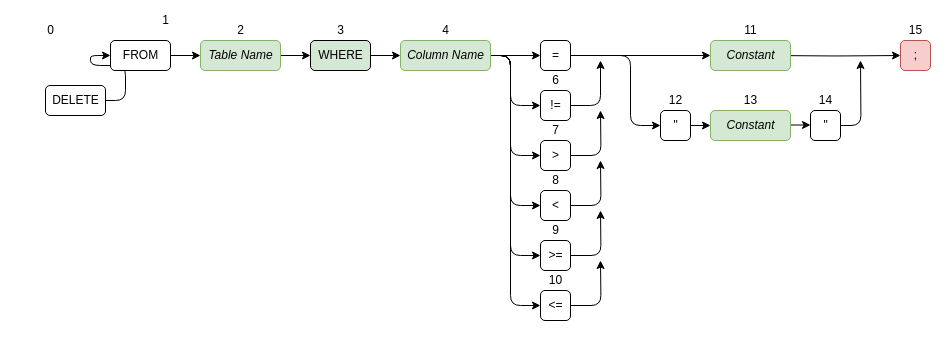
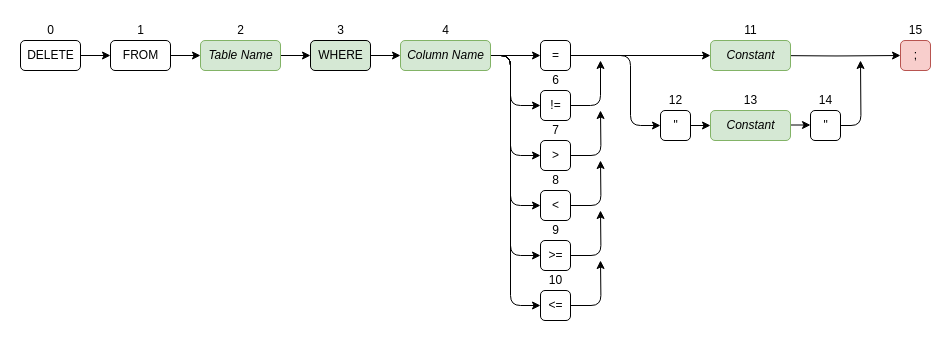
(166, 21) -> (141, 31)
(76, 101) -> (51, 56)
